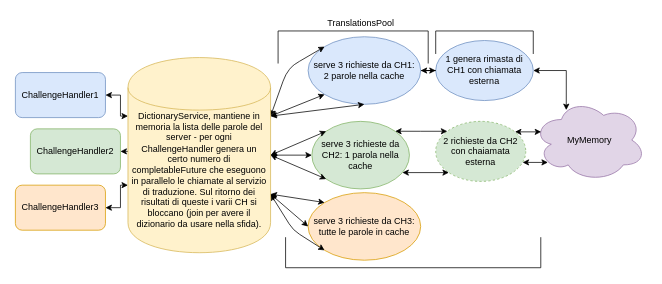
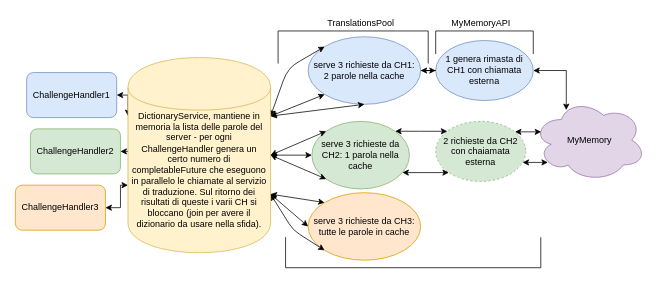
none -> (480, 23)
(60, 95) -> (72, 95)
